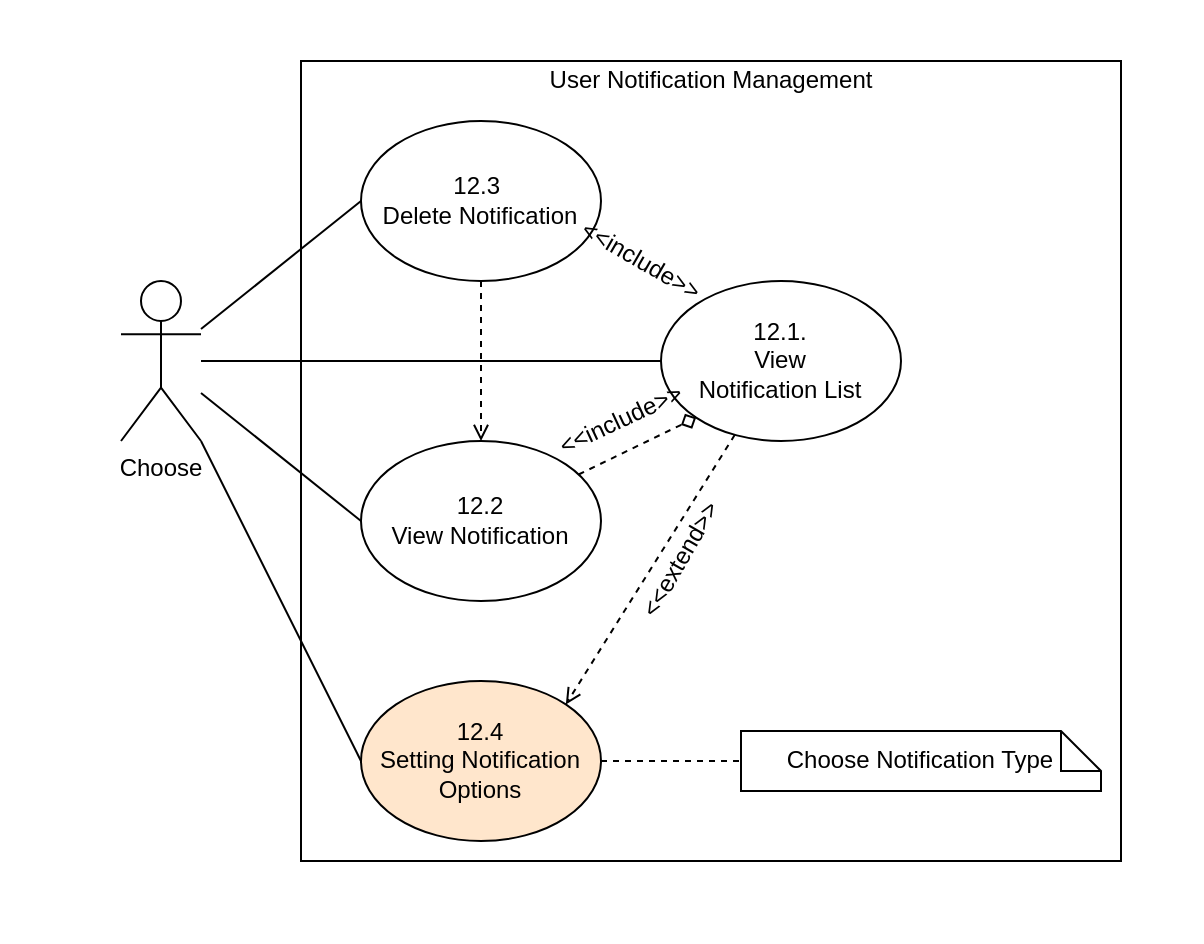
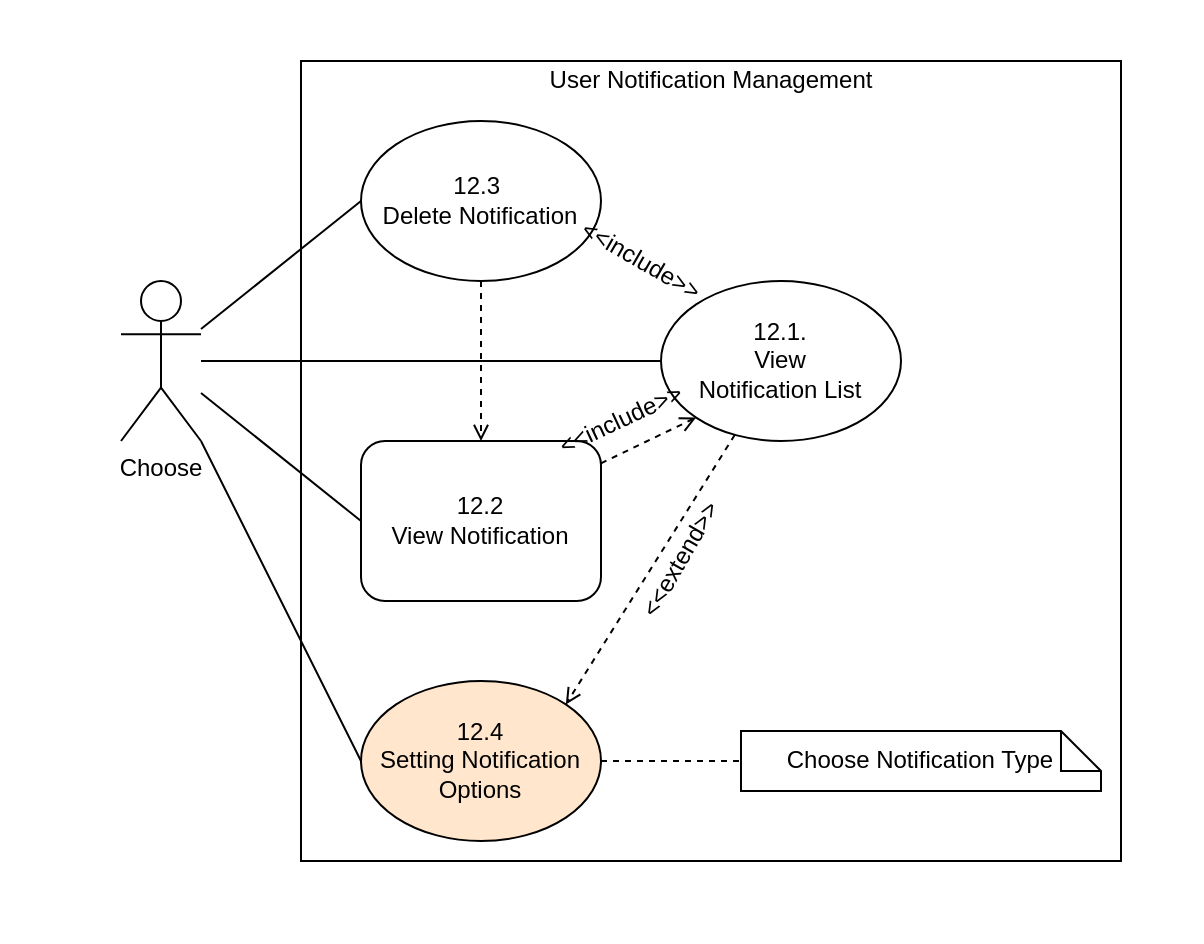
(629, 450) -> (646, 442)
(481, 521) -> (481, 521)
